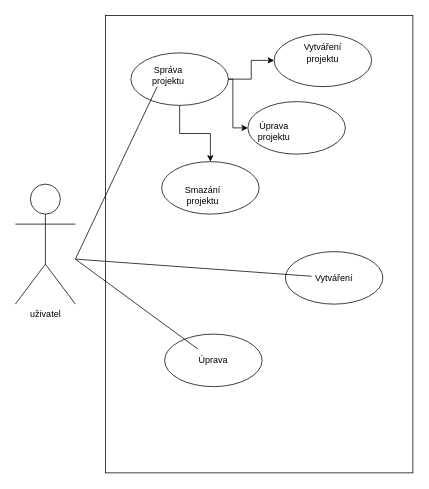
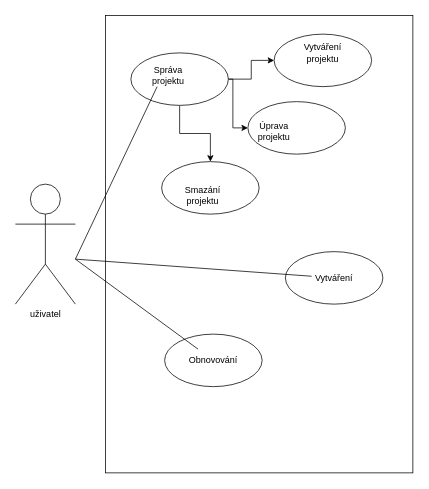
(213, 360) -> (213, 360)
